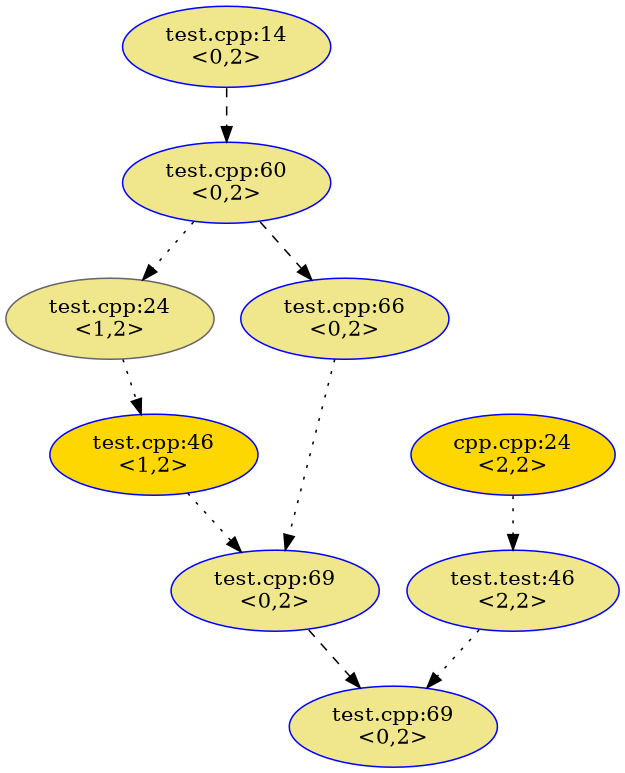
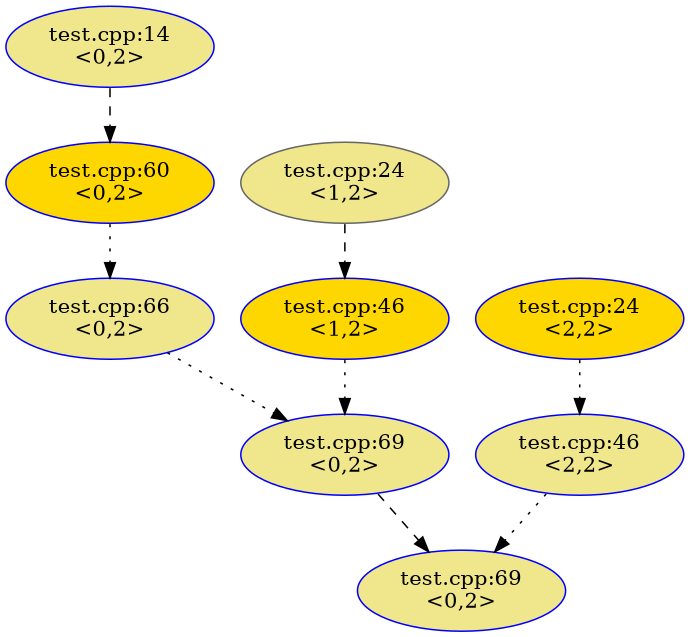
(227, 183) -> (110, 183)
(173, 245) -> none
(281, 245) -> (110, 243)
(130, 380) -> (345, 243)
(513, 455) -> (580, 319)
(513, 591) -> (580, 455)
